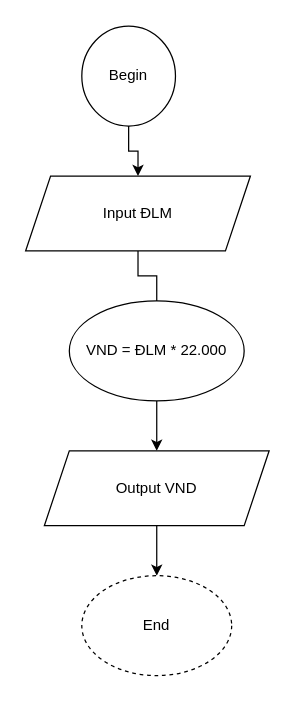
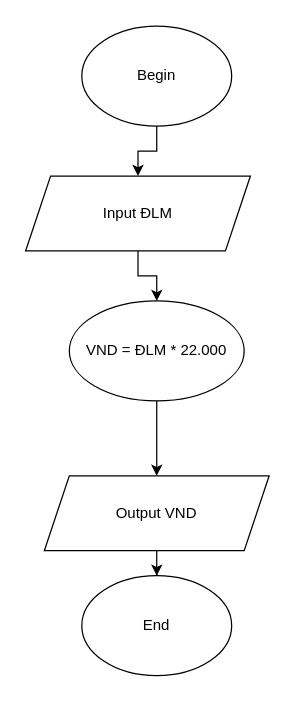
(129, 76) -> (157, 76)
(157, 294) -> (157, 291)
(157, 488) -> (157, 513)
(157, 626) -> (157, 626)
